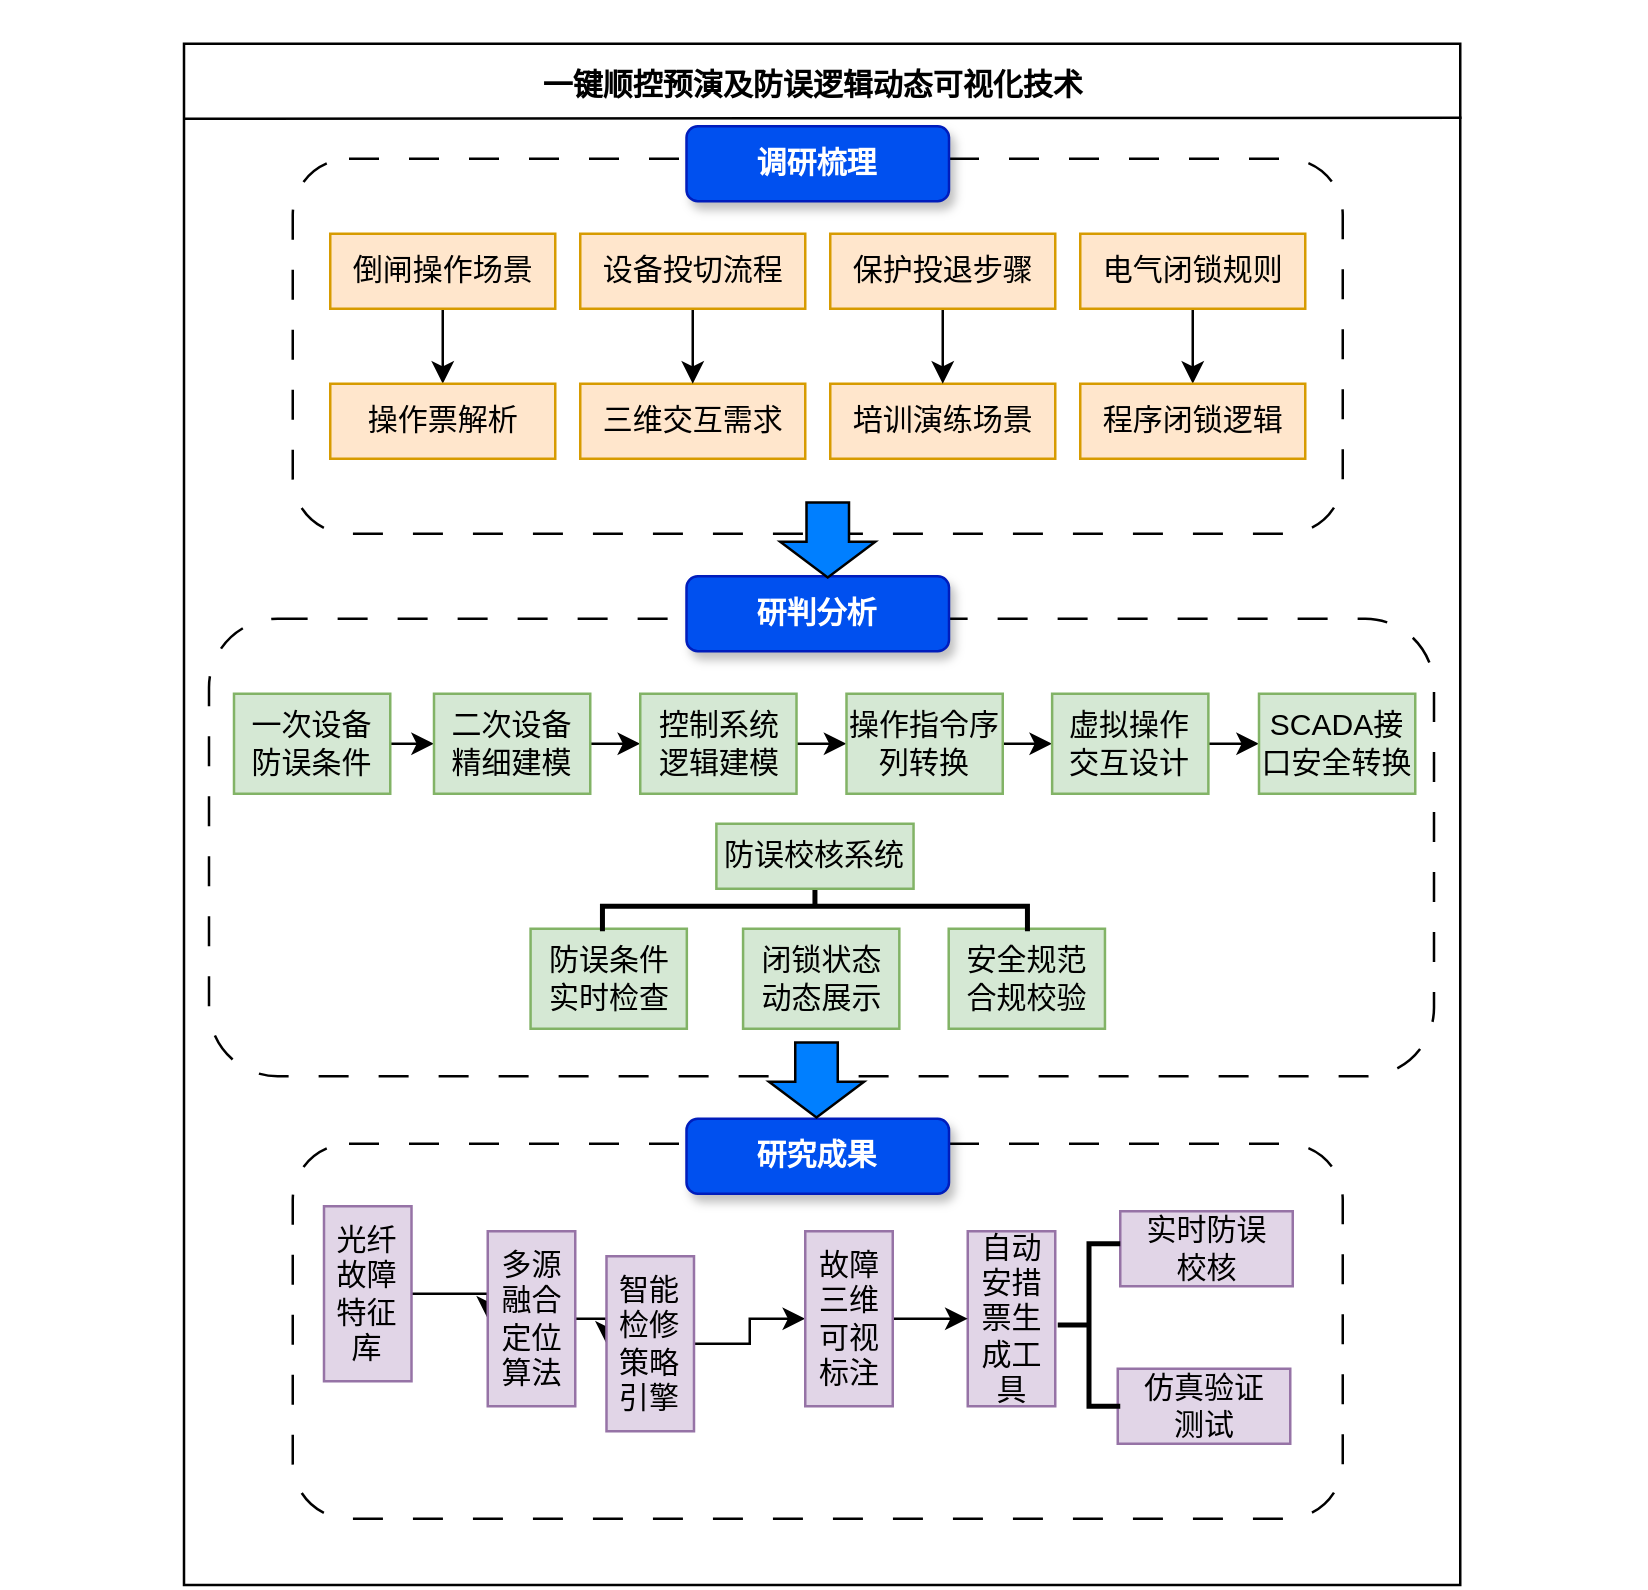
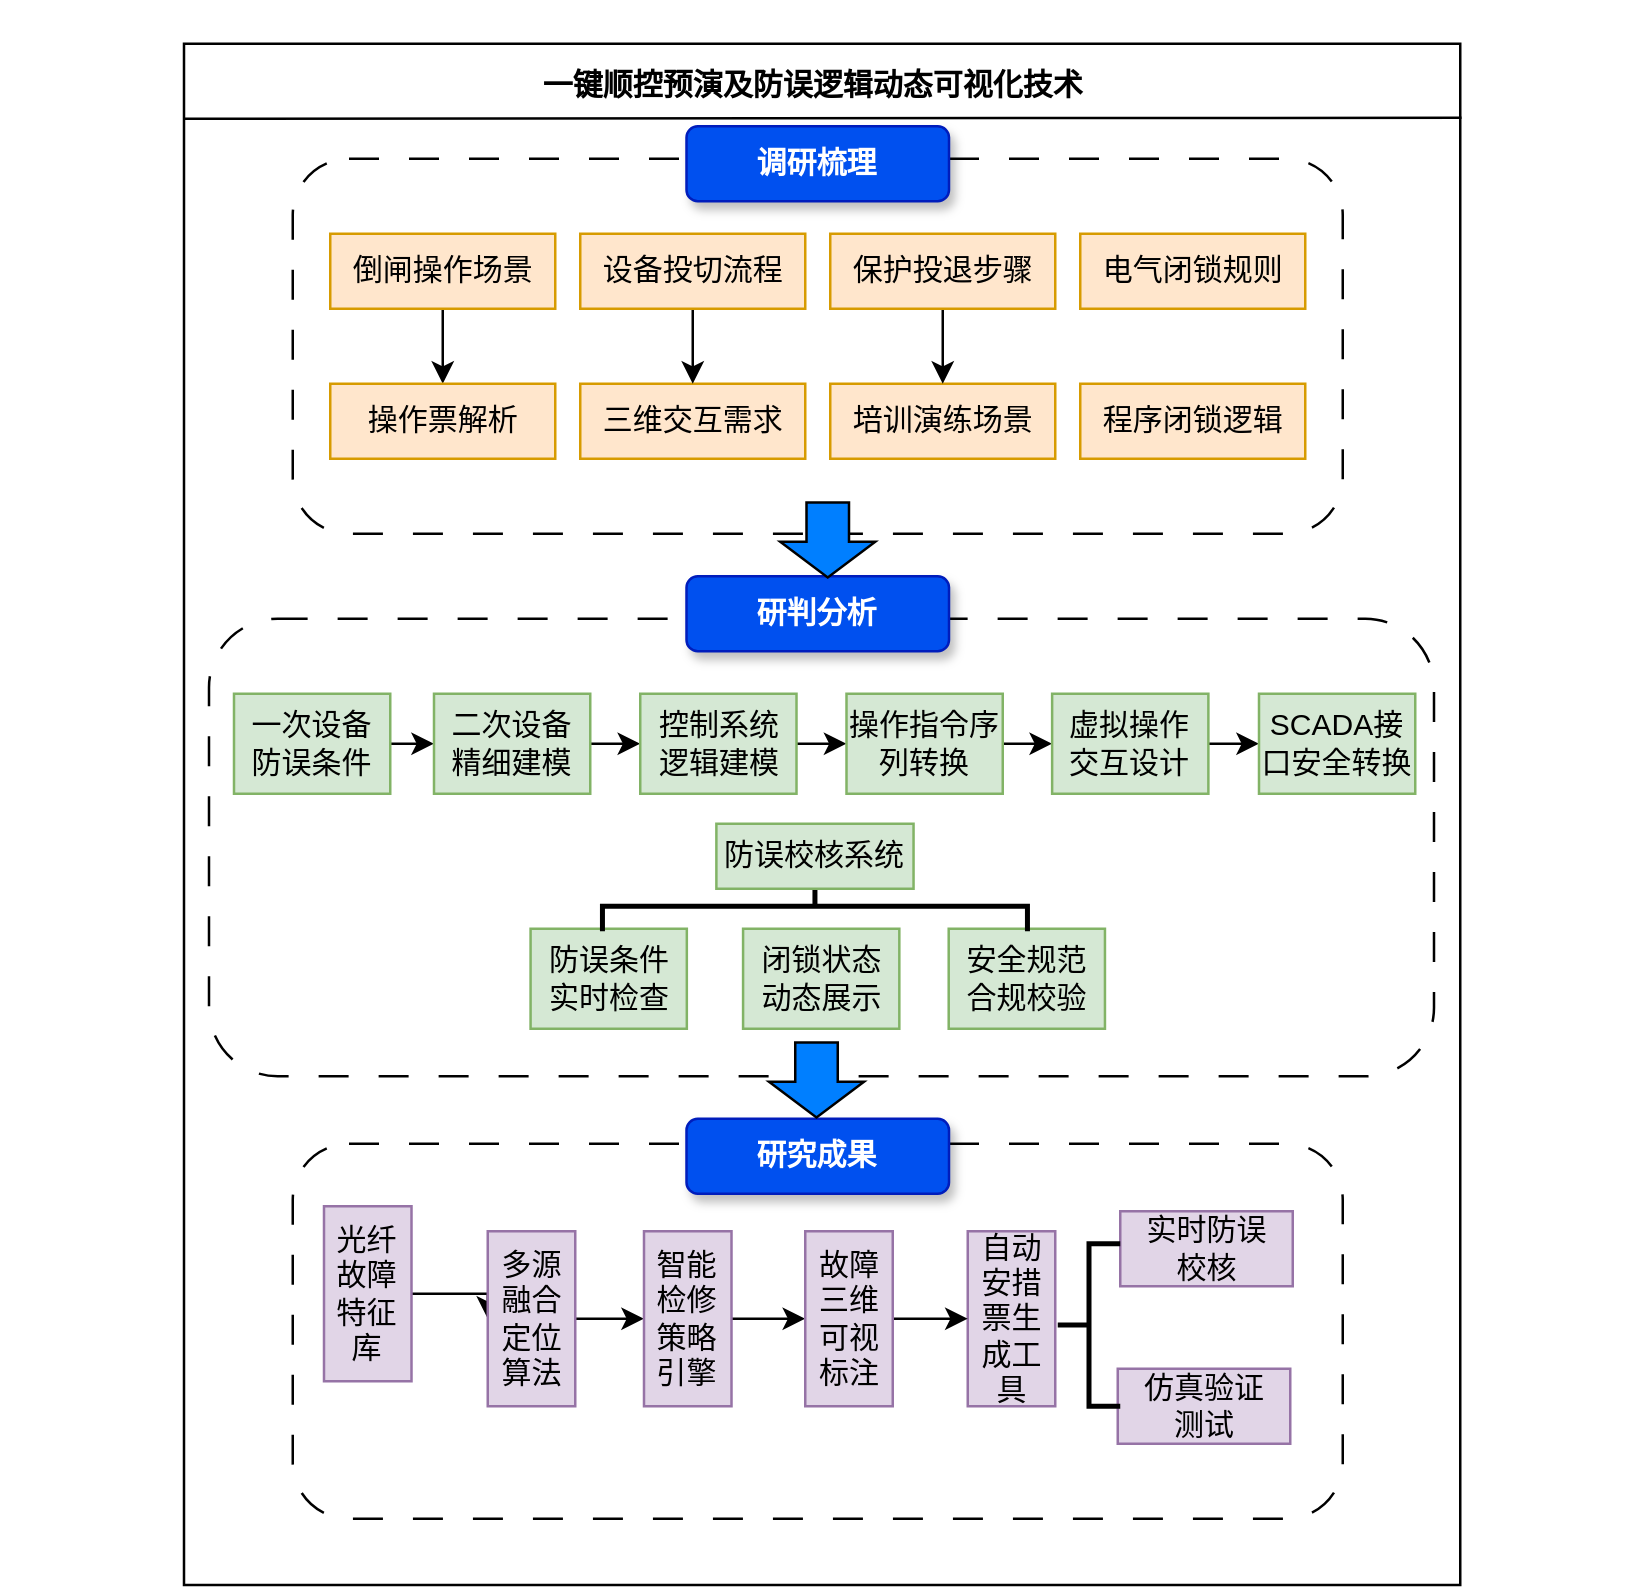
(1193, 338) -> none
(650, 1344) -> (688, 1319)
